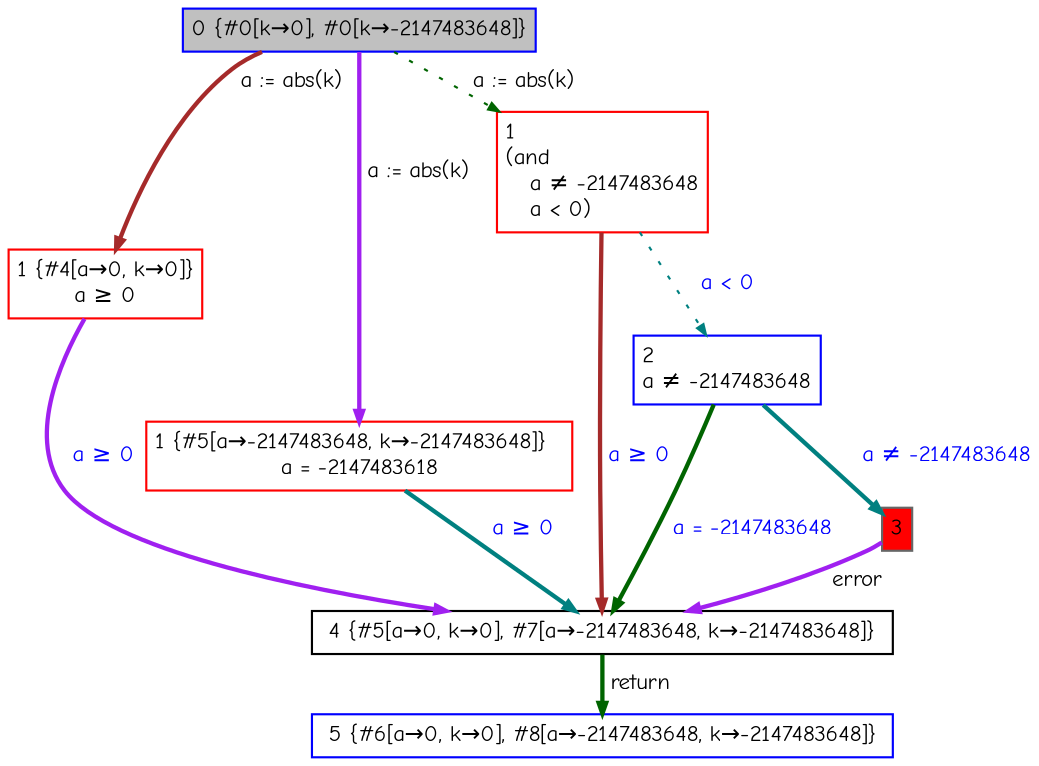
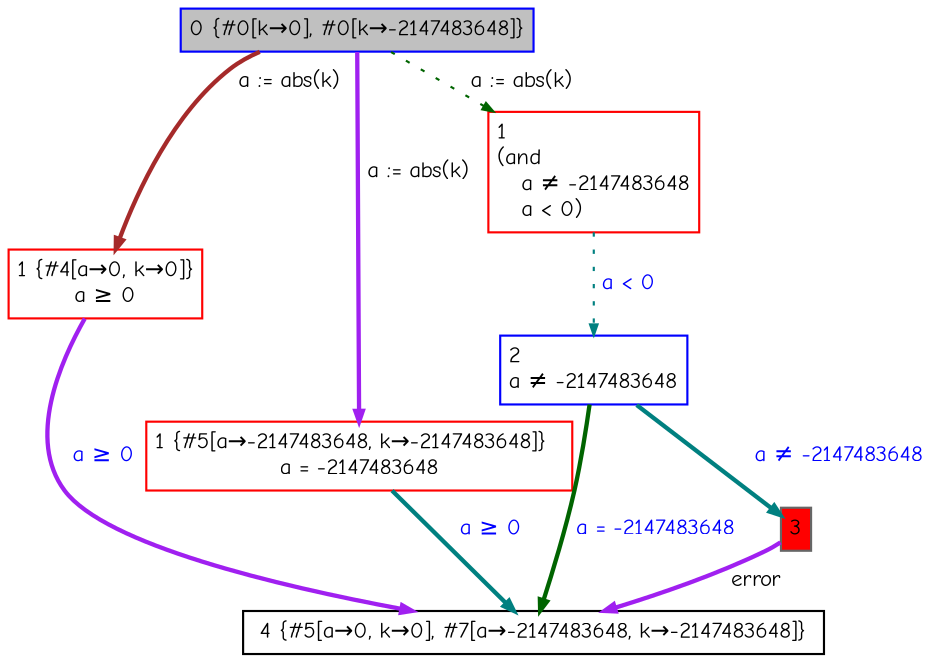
(600, 416) -> none
(359, 456) -> (359, 456)
(602, 736) -> none
